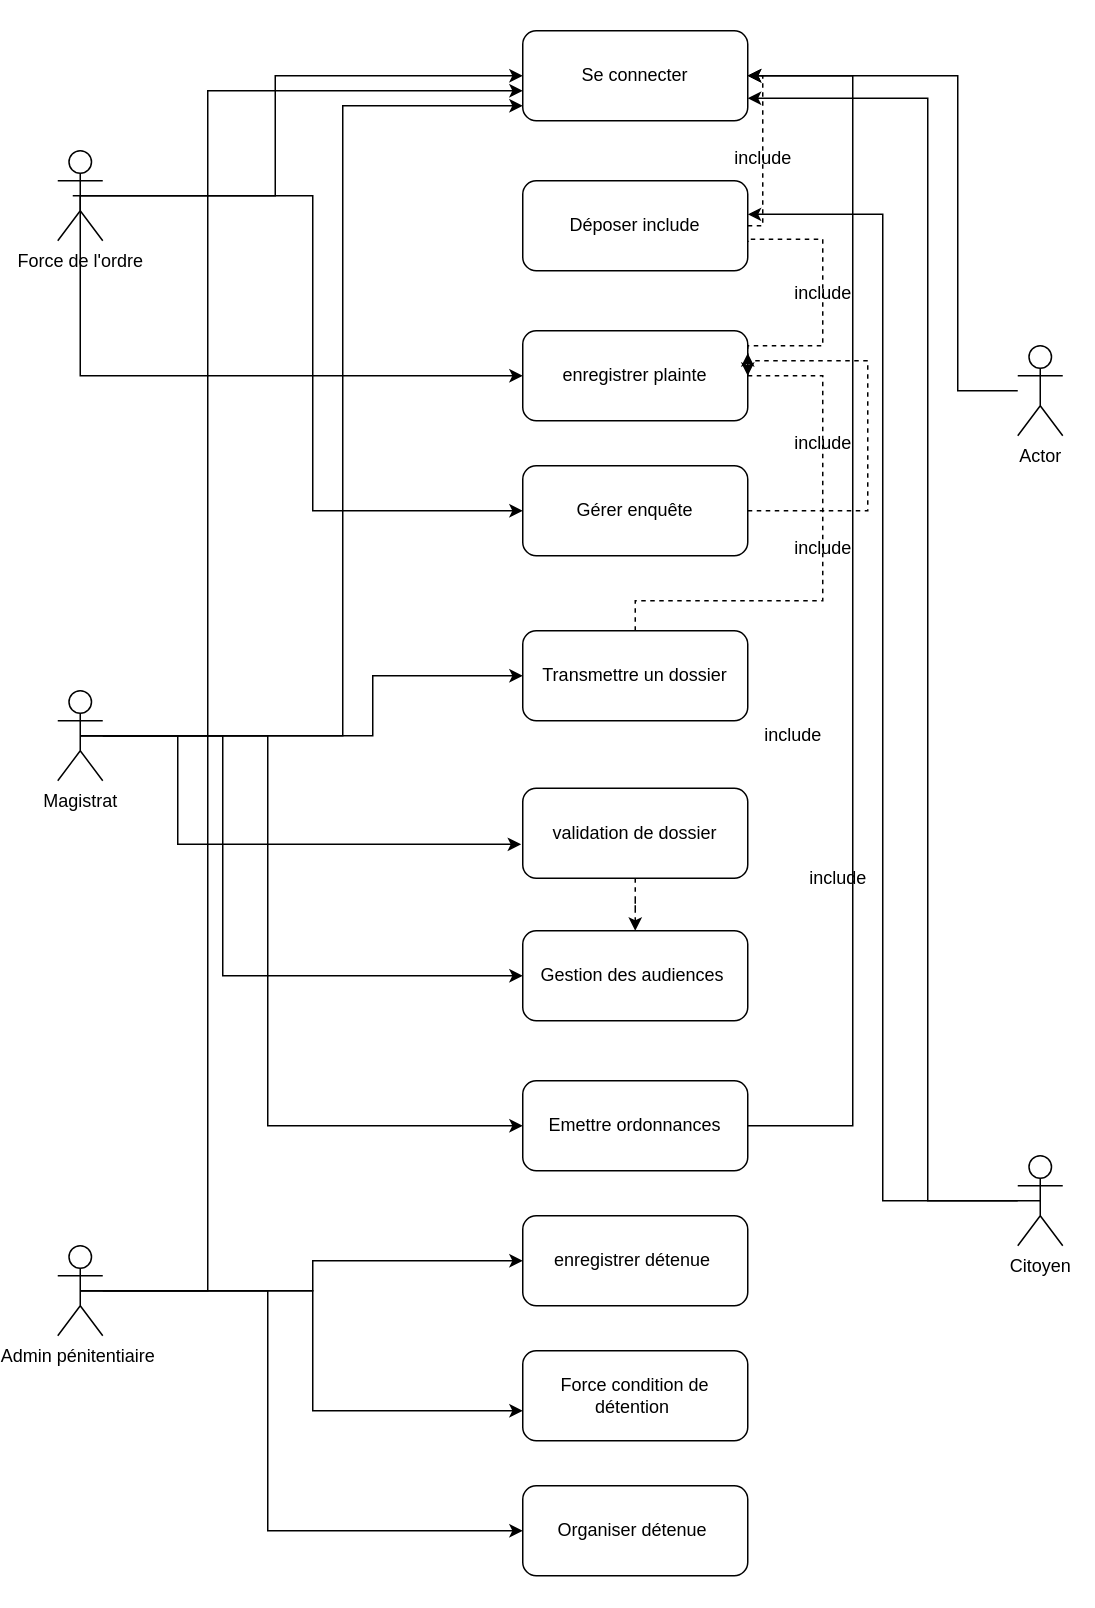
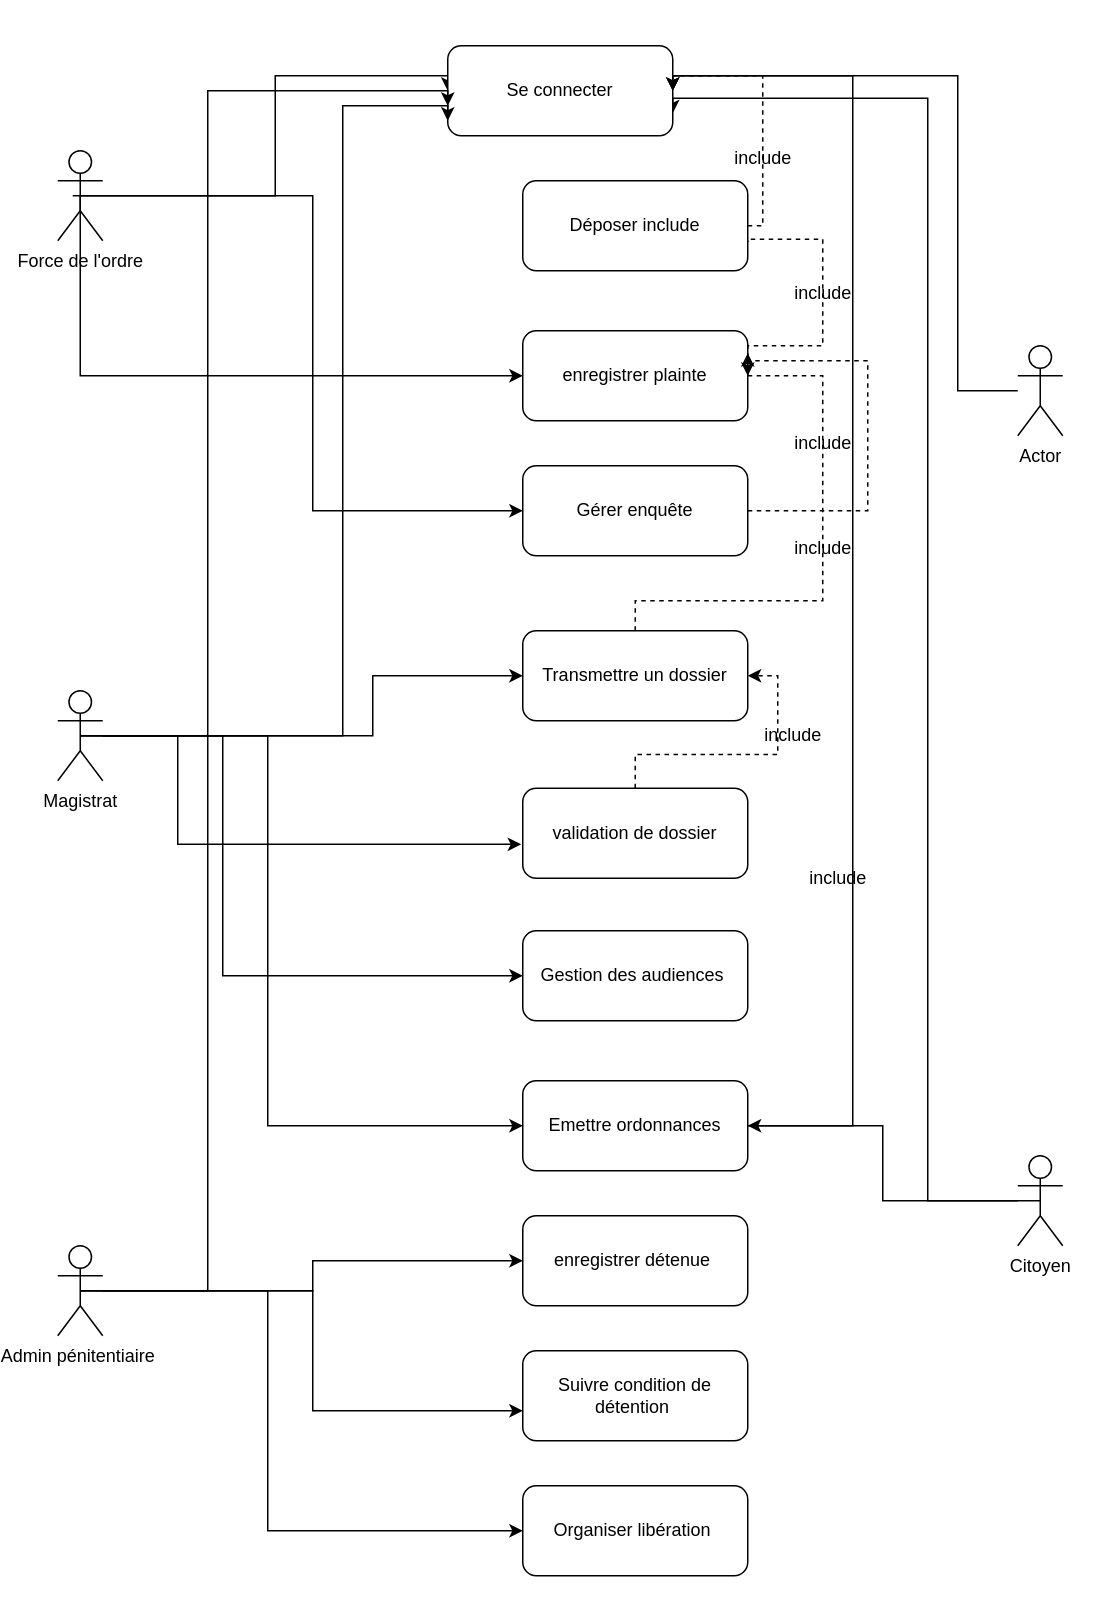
(635, 76) -> (560, 91)
(883, 609) -> (869, 1126)
(635, 906) -> (739, 755)
(635, 1396) -> (635, 1396)
(635, 1531) -> (635, 1531)
